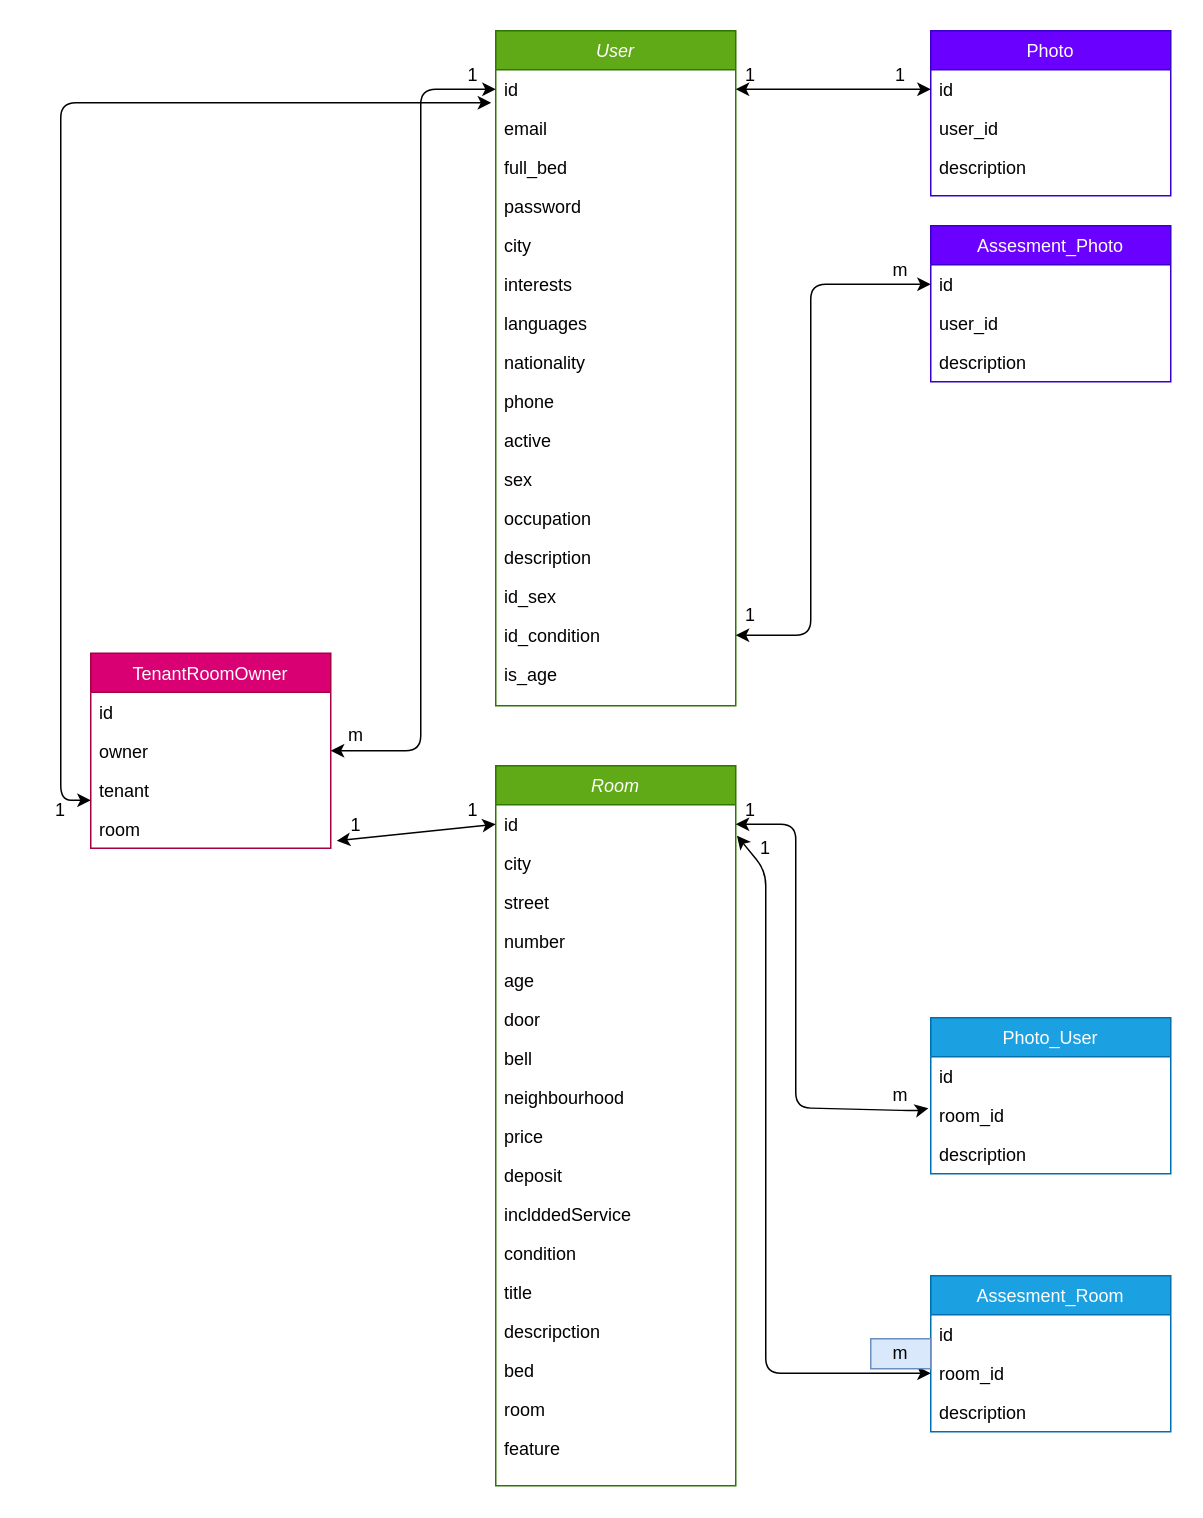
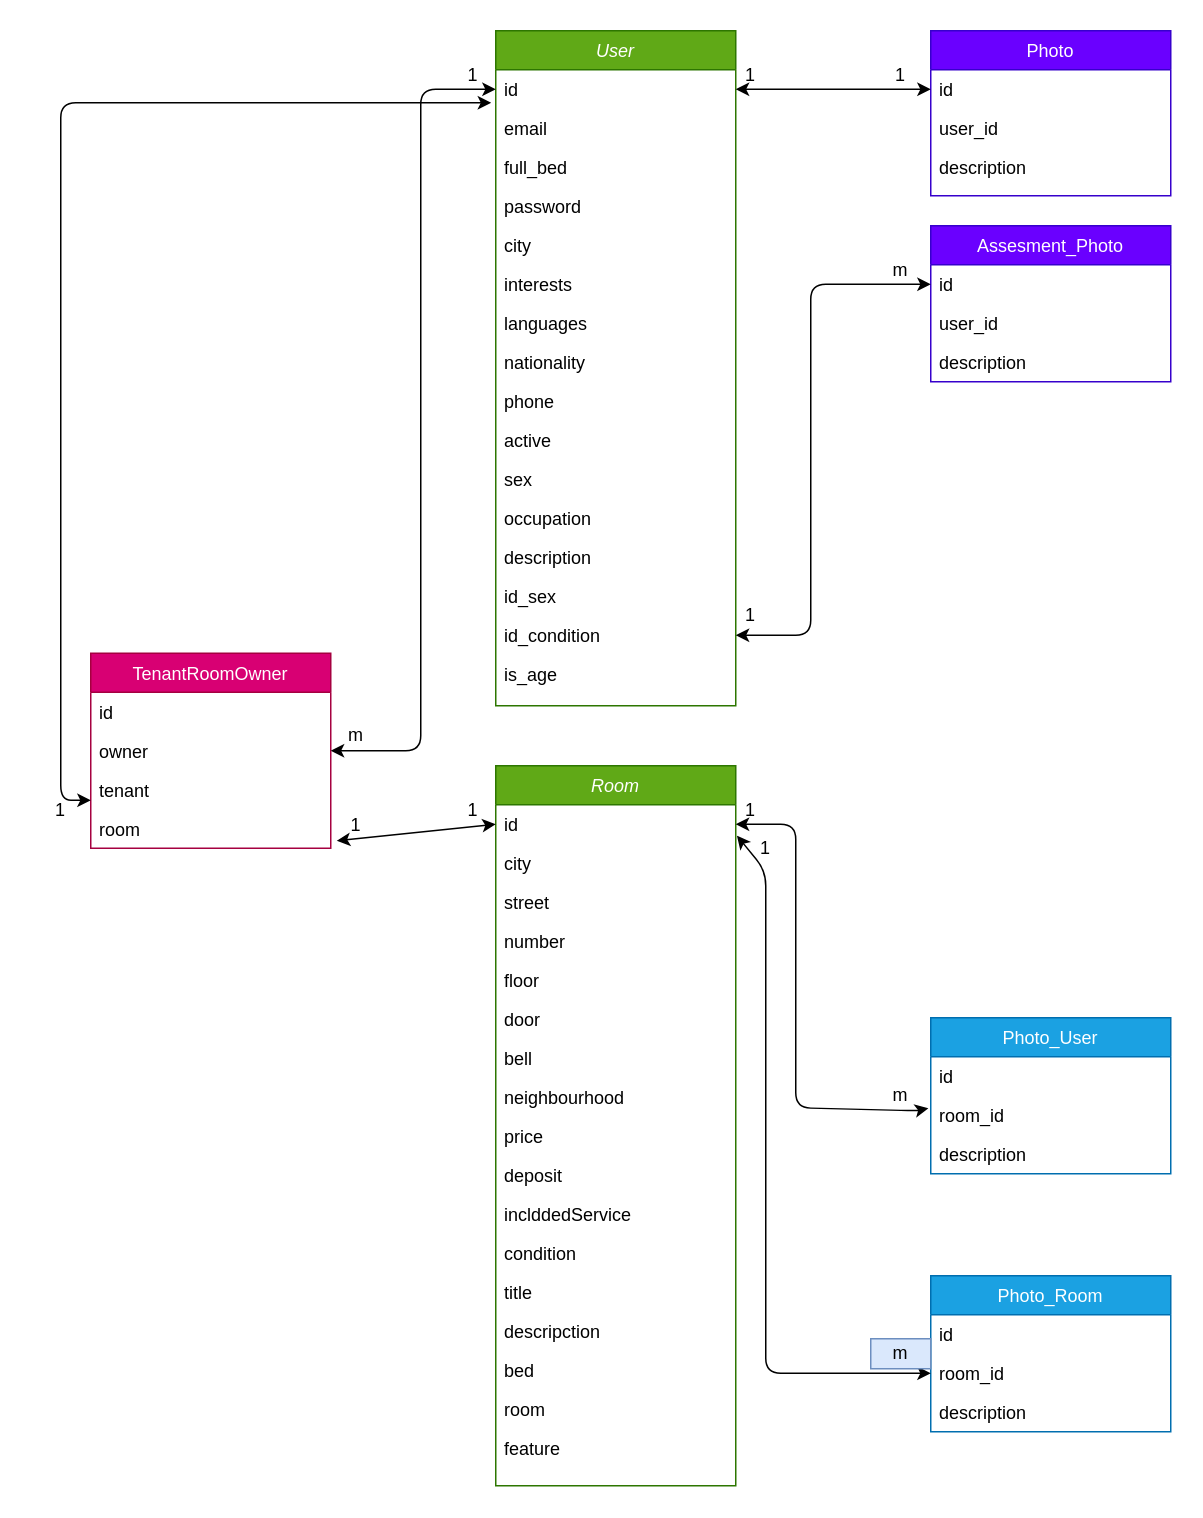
(519, 981) -> (527, 981)
(1050, 1296) -> (1050, 1296)
